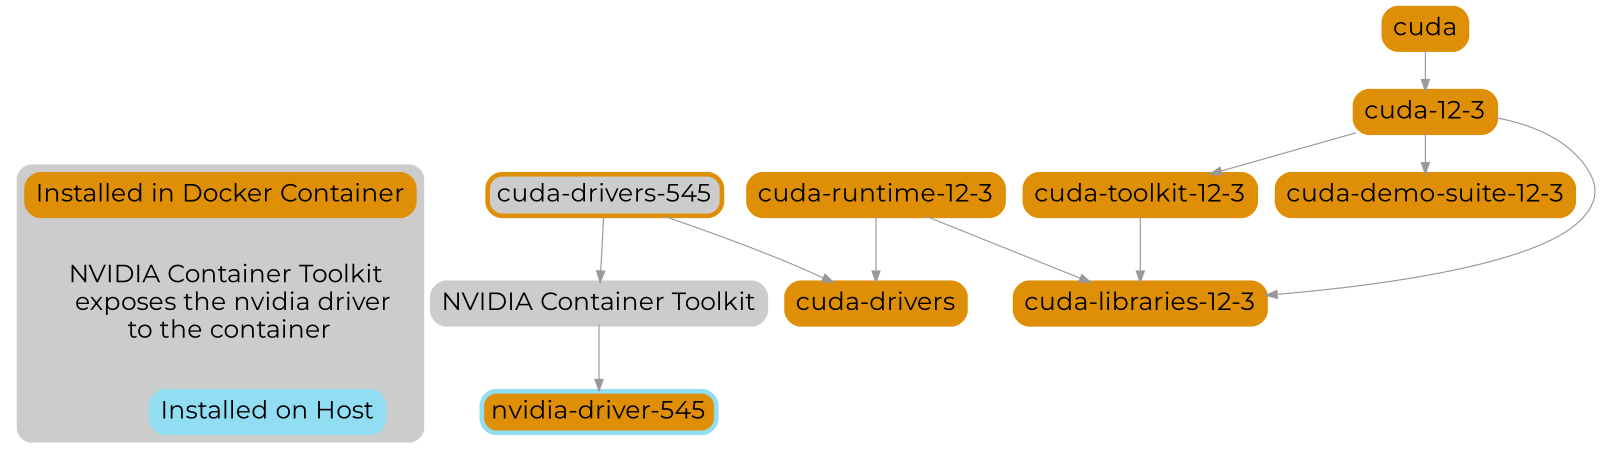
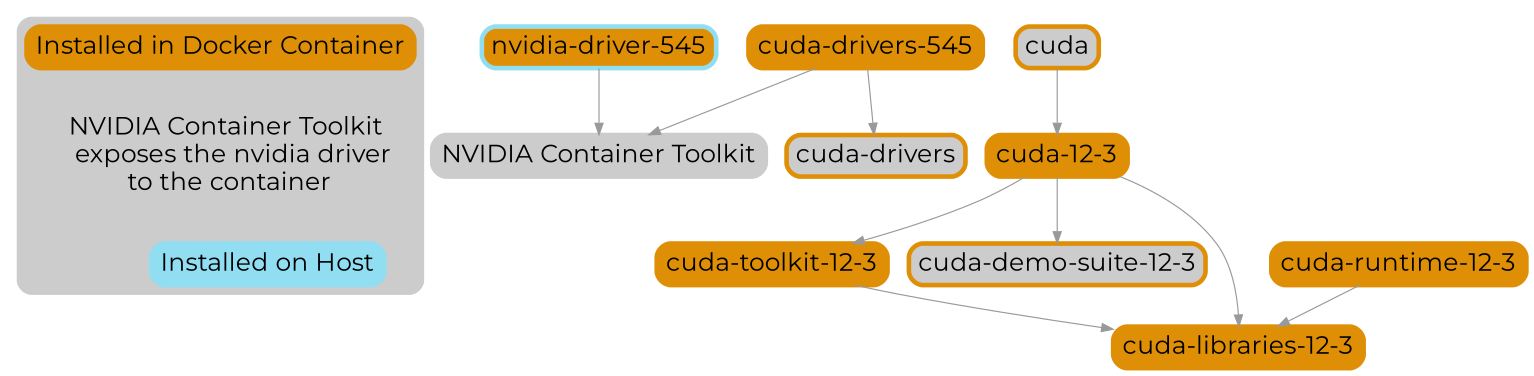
(1425, 29) -> (1057, 47)
(605, 195) -> (866, 47)
(1425, 195) -> (1057, 264)
(876, 243) -> none
(876, 304) -> (876, 156)
(599, 352) -> (599, 96)
